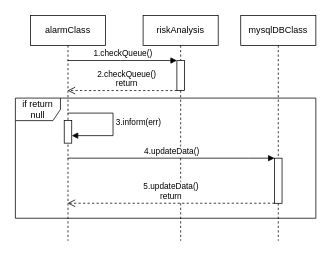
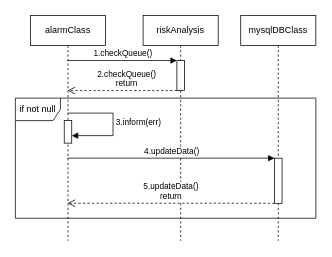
(38, 109) -> (38, 109)
